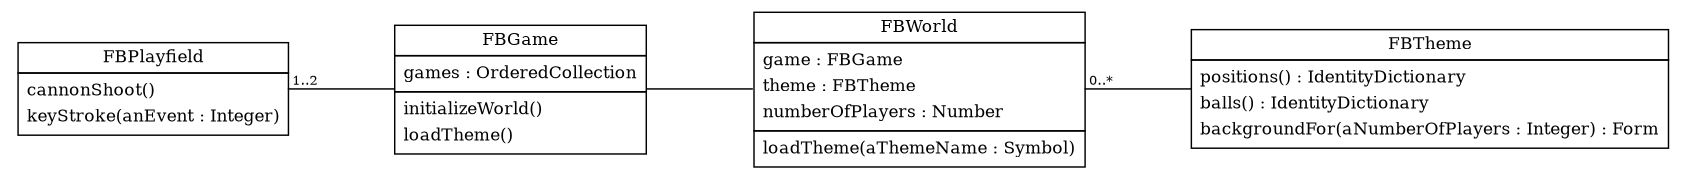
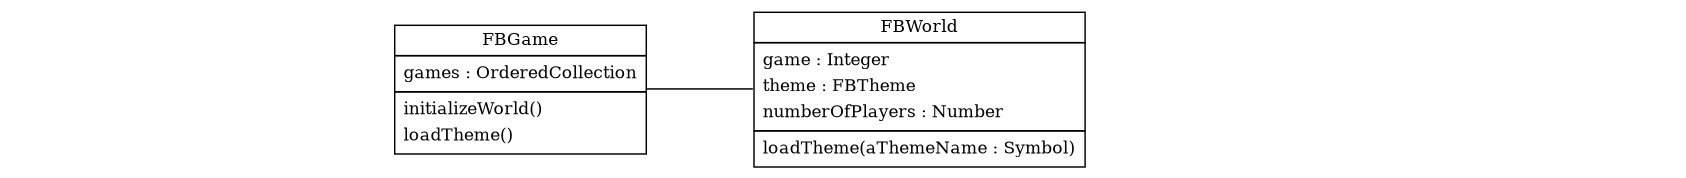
(833, 60) -> (826, 60)
(153, 89) -> none
(1430, 89) -> none
